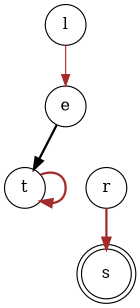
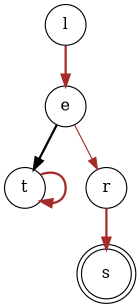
(66, 60) -> (66, 60)
none -> (83, 142)
